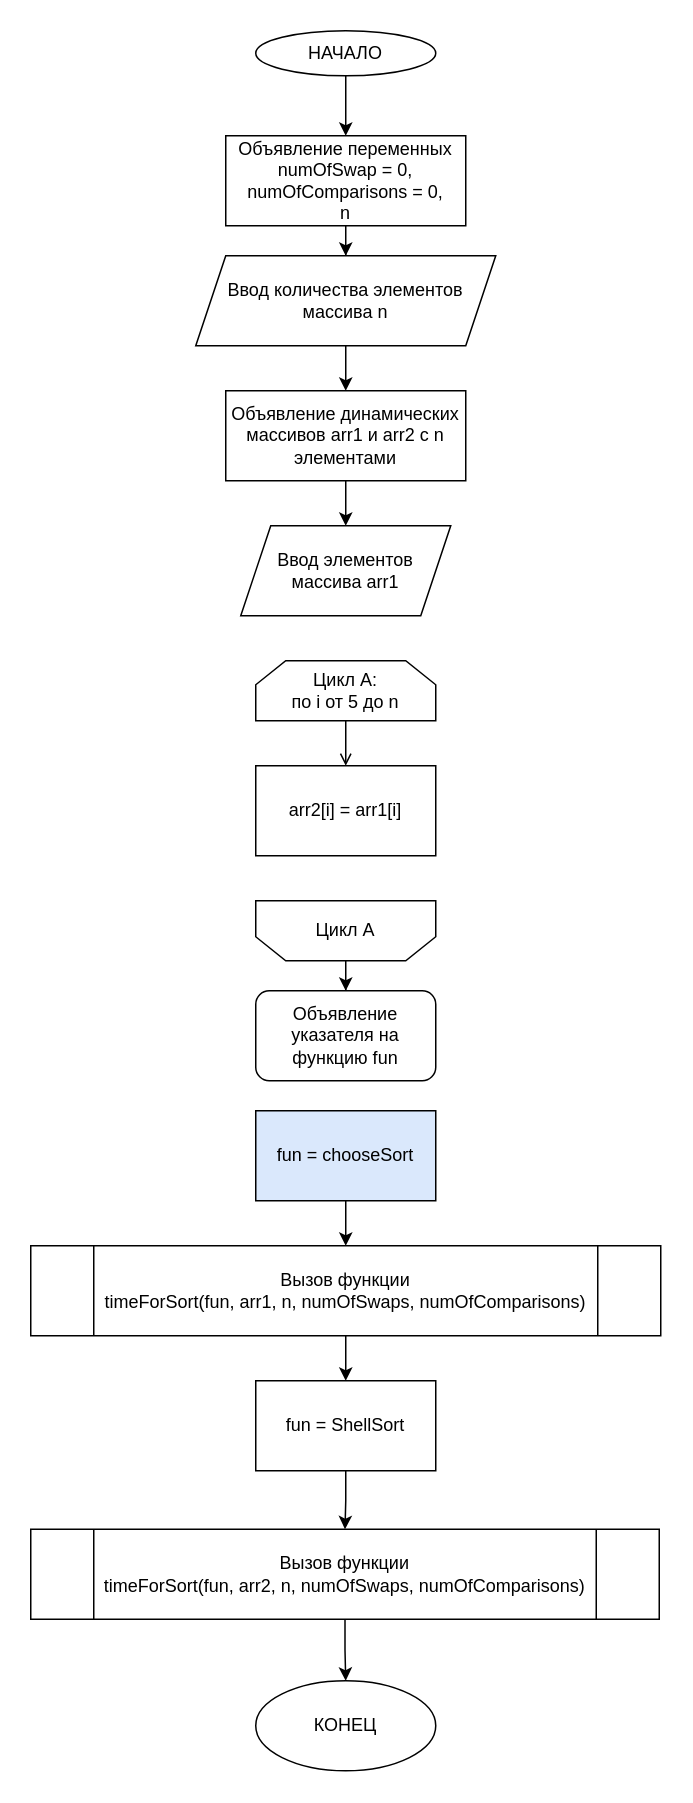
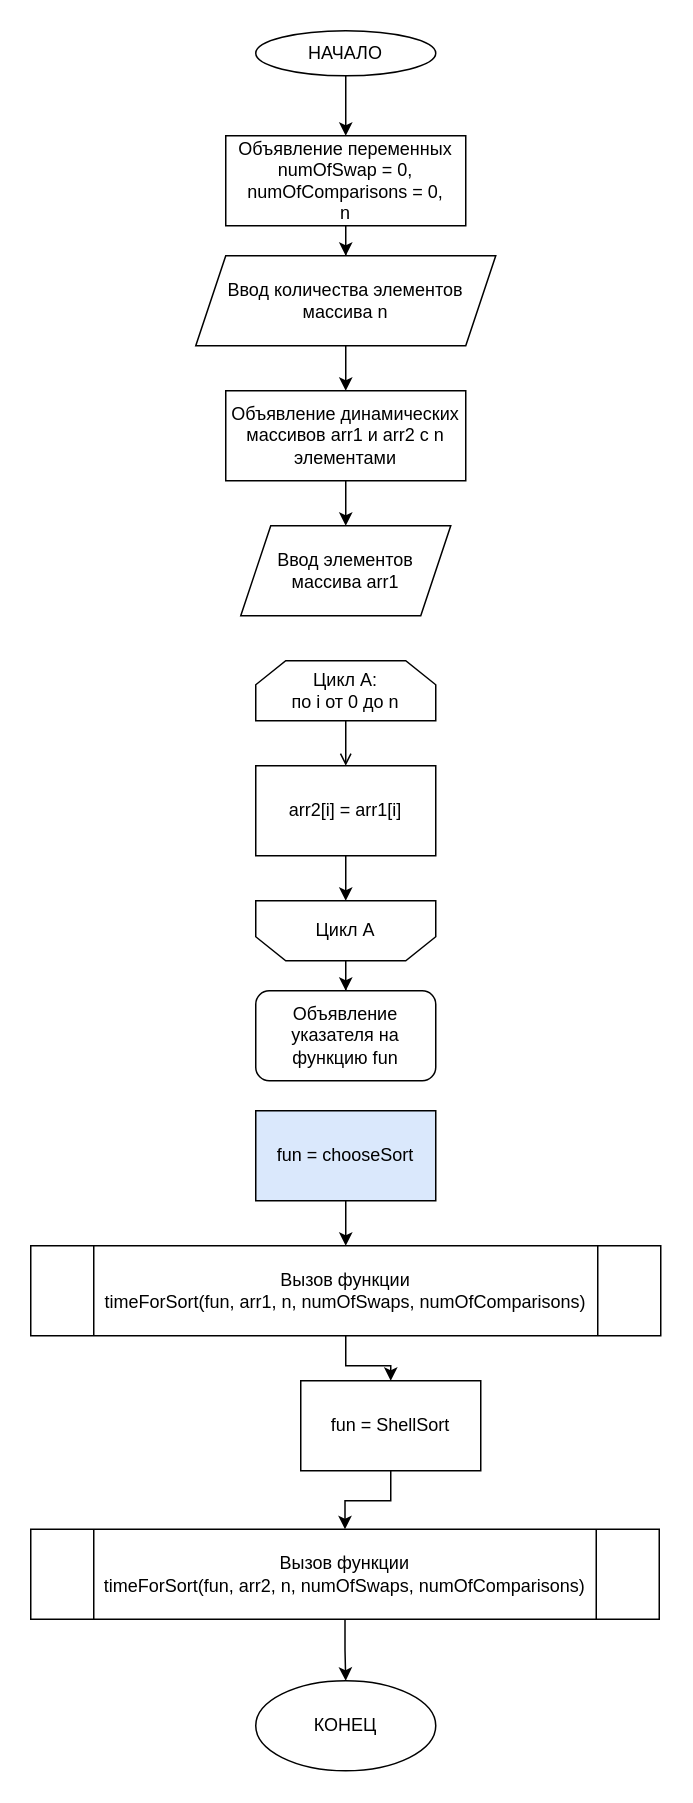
(346, 691) -> (346, 691)
none -> (346, 884)
(346, 1426) -> (391, 1426)
